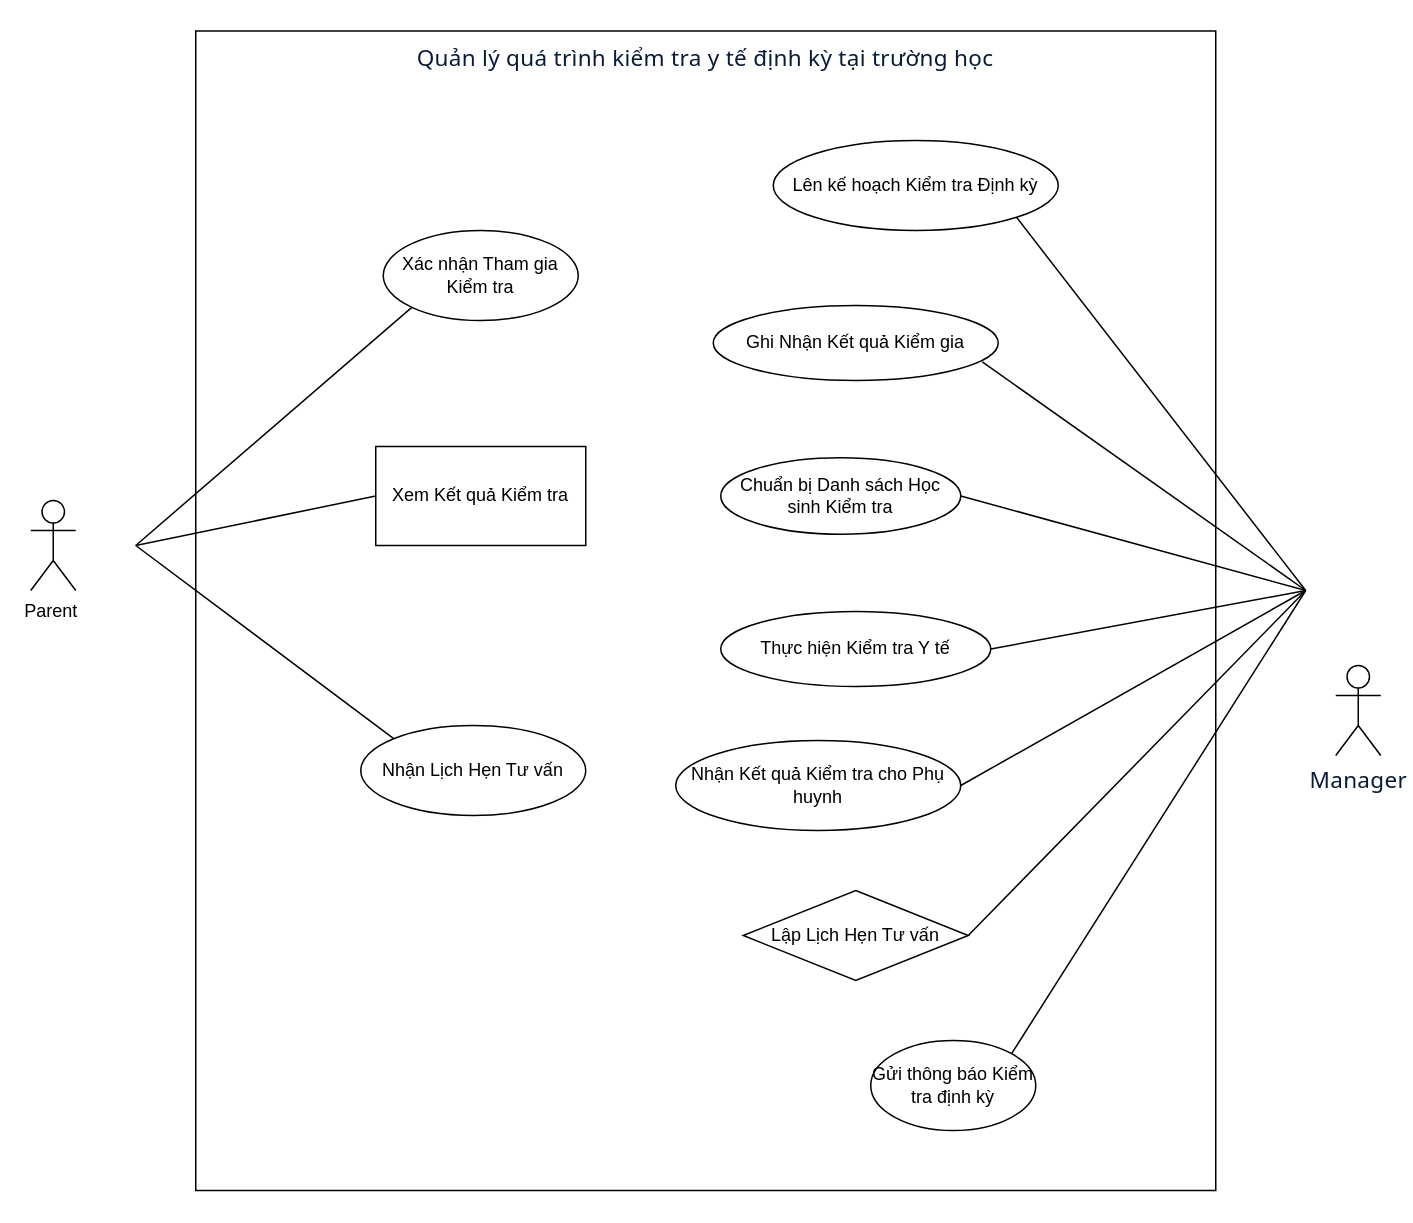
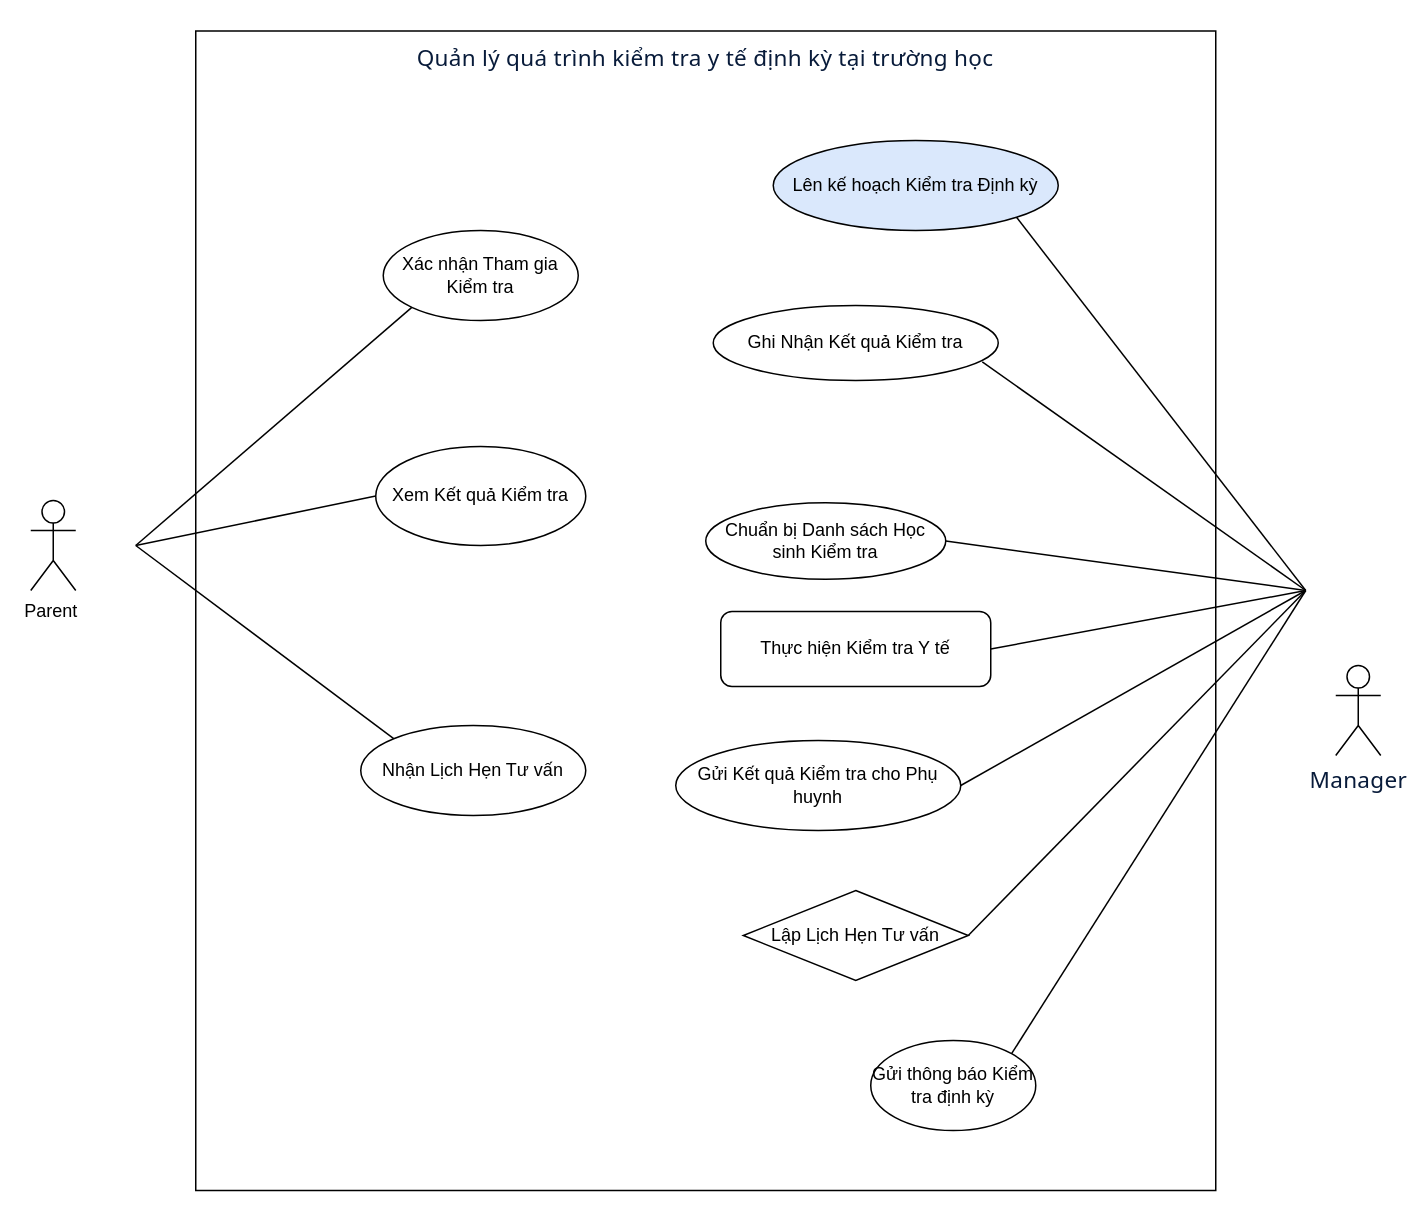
(916, 185) -> (916, 185)
(856, 343) -> (856, 343)
(481, 496) -> (481, 496)
(841, 496) -> (826, 541)
(856, 649) -> (856, 649)
(818, 785) -> (818, 785)
